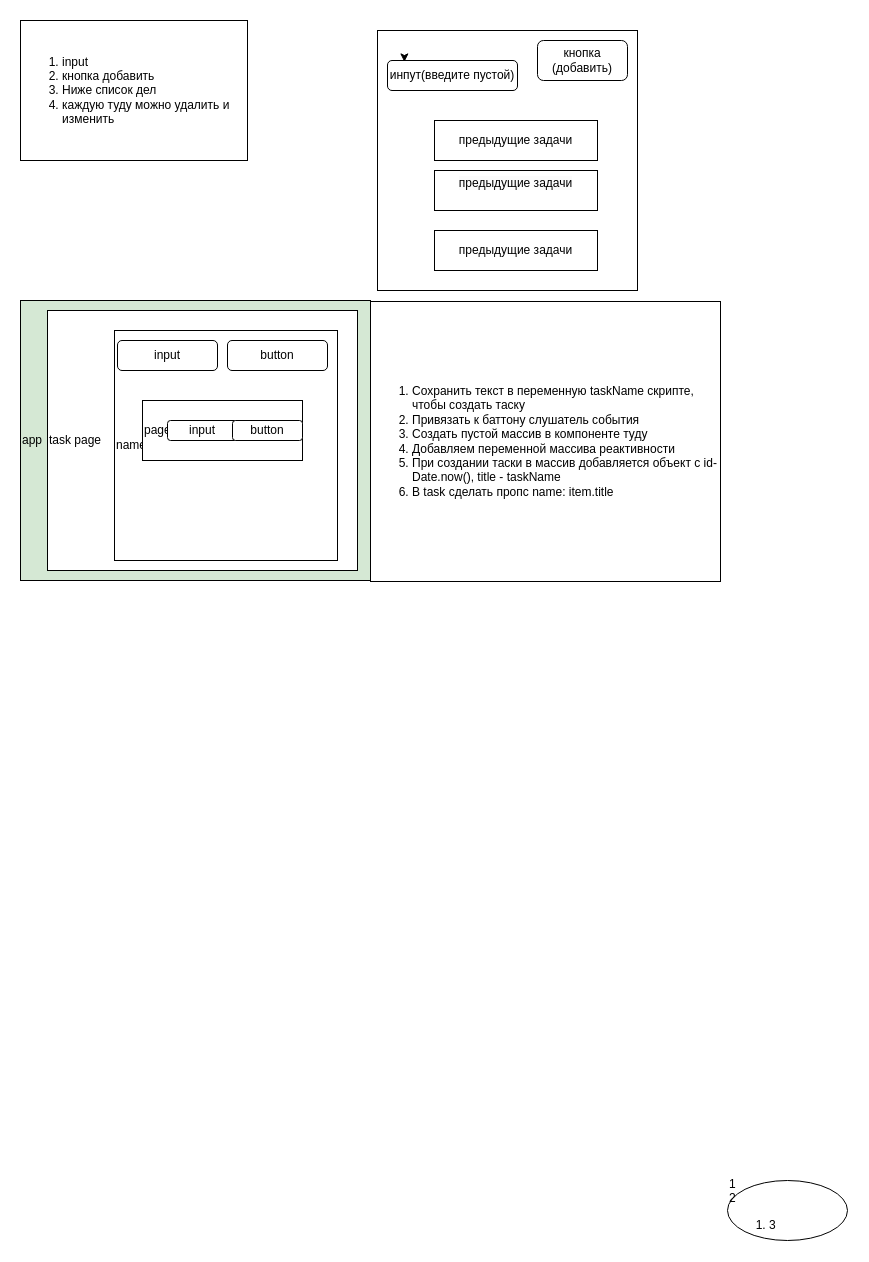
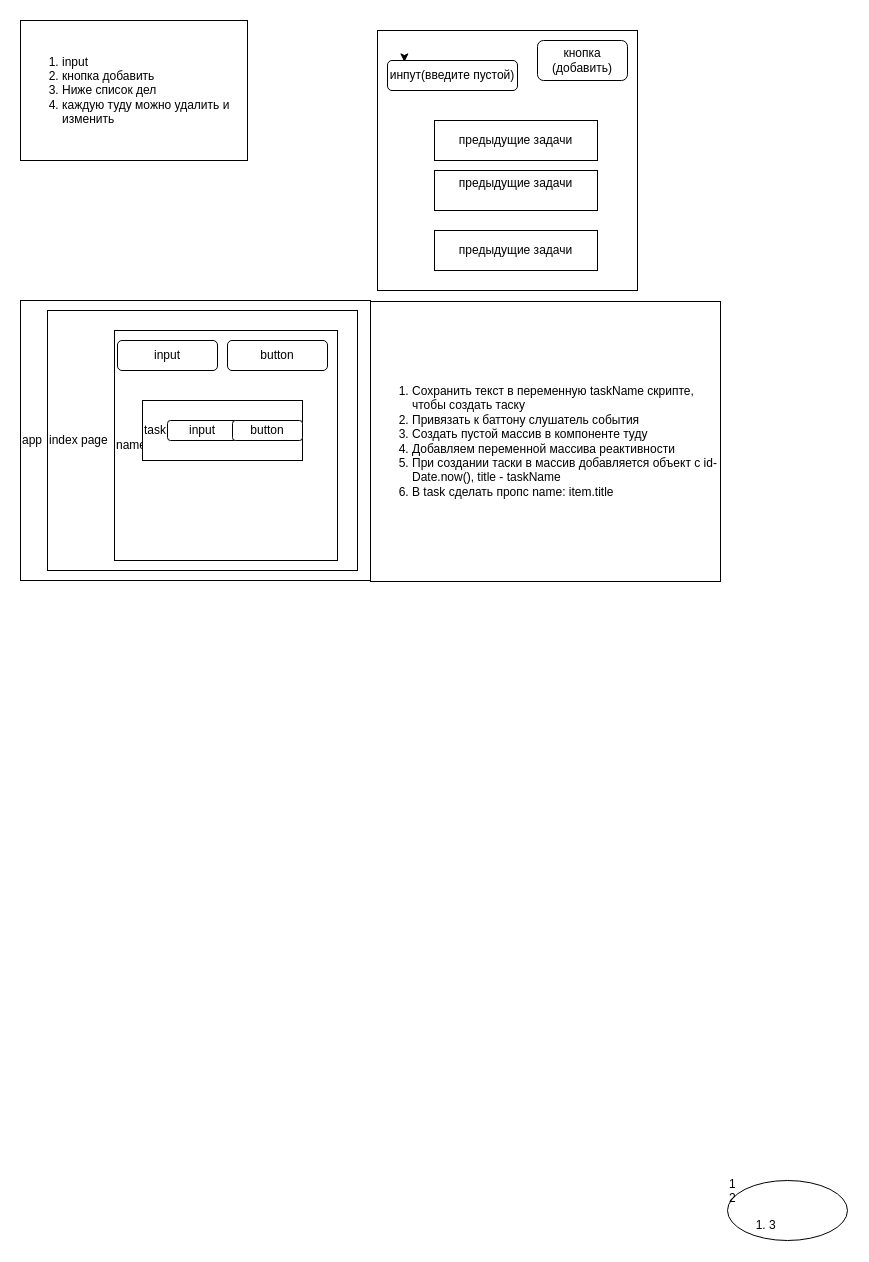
(158, 431) -> (158, 431)
(33, 441) -> (33, 441)
(78, 441) -> (80, 441)
